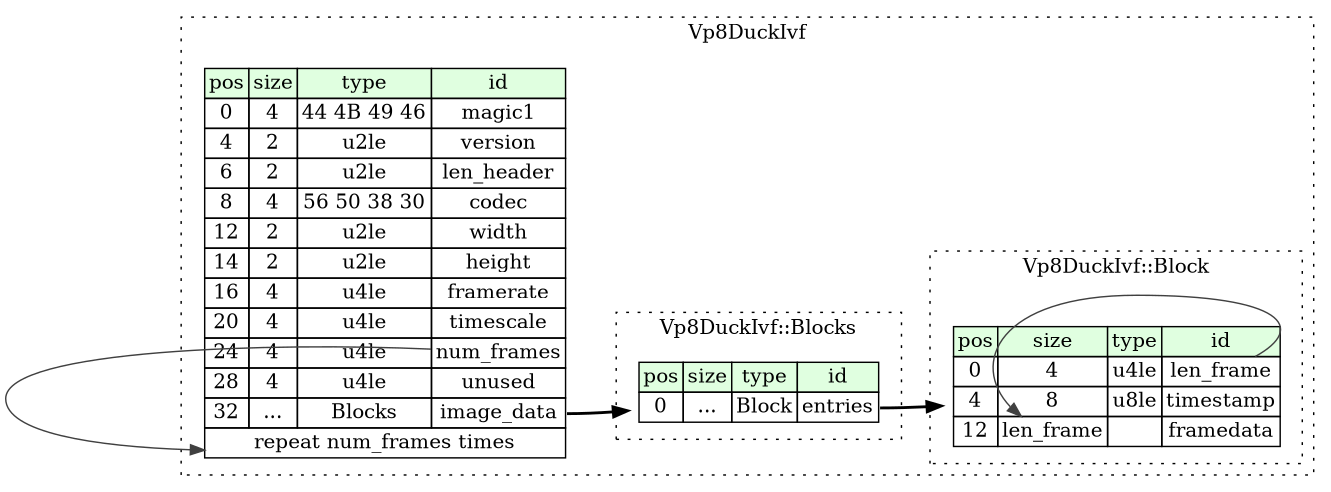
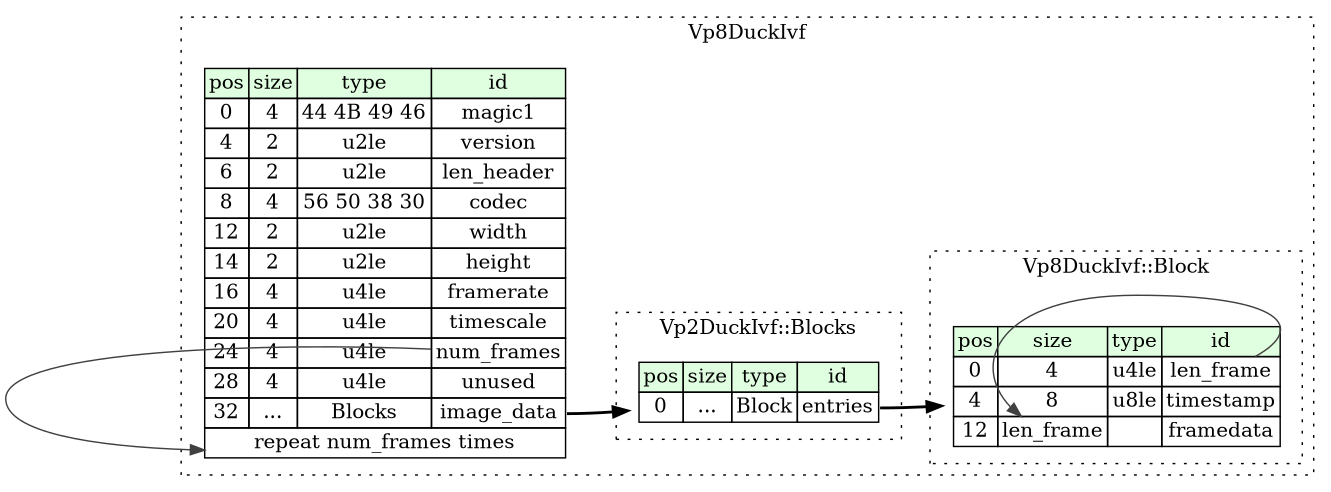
(759, 329) -> (759, 329)
